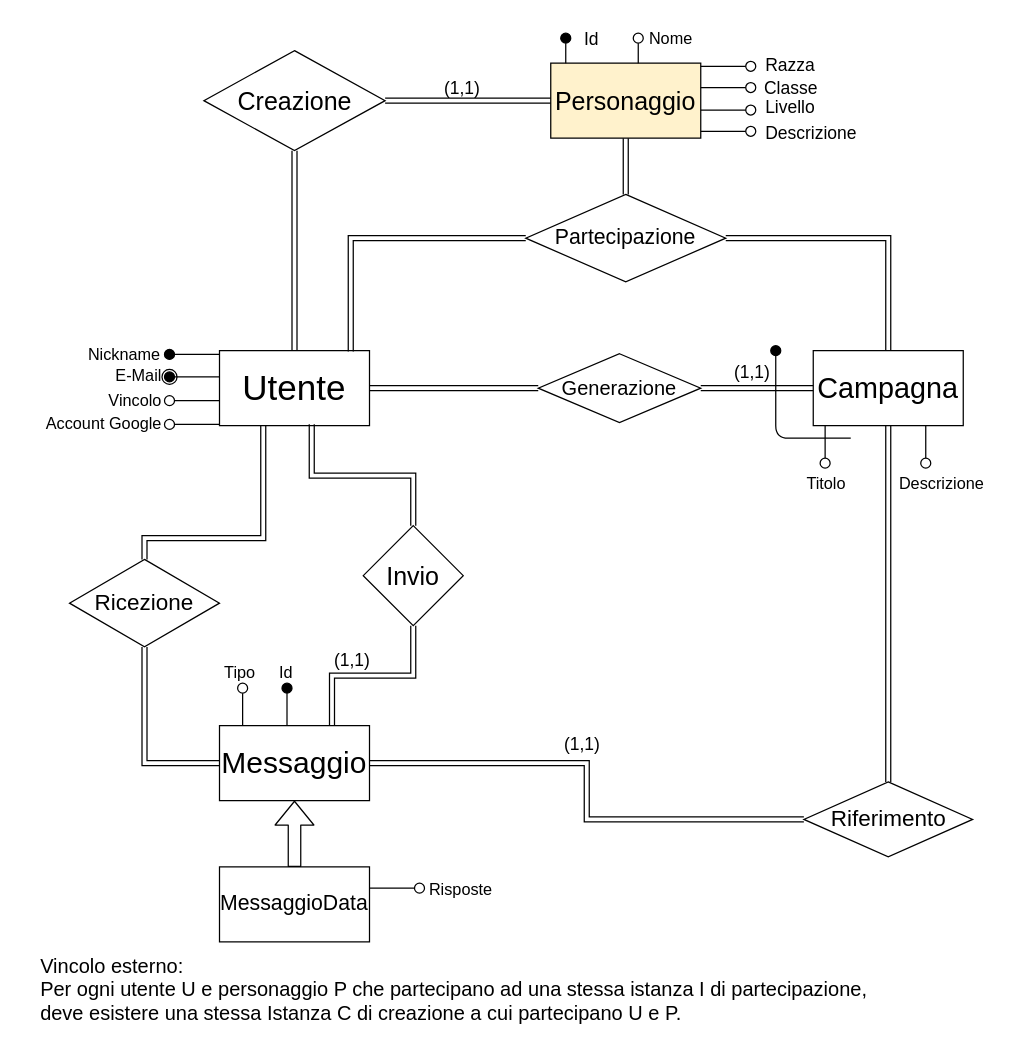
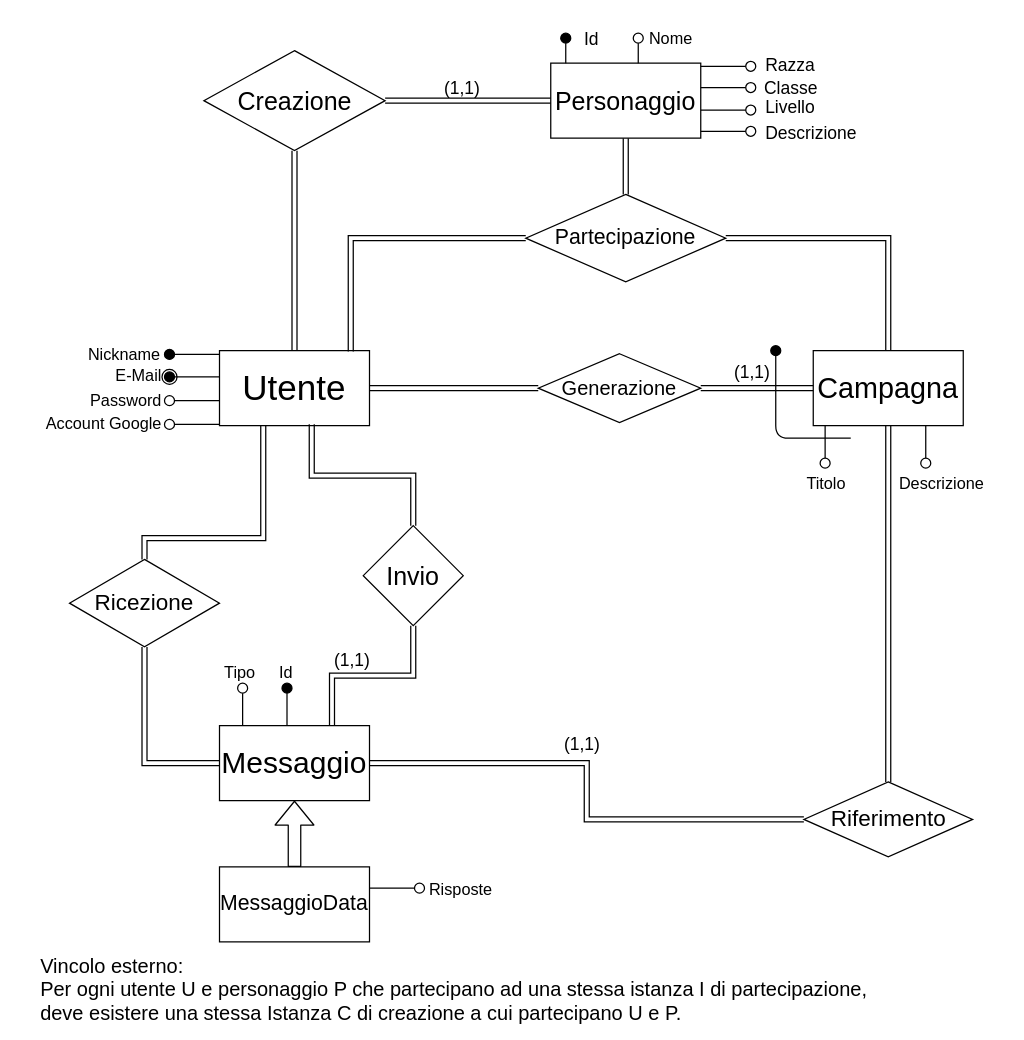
(626, 101) -> (626, 101)
(136, 401) -> (128, 401)
